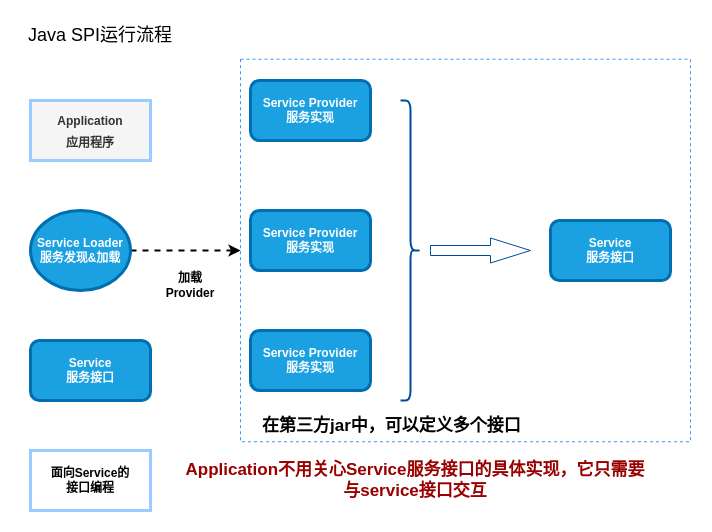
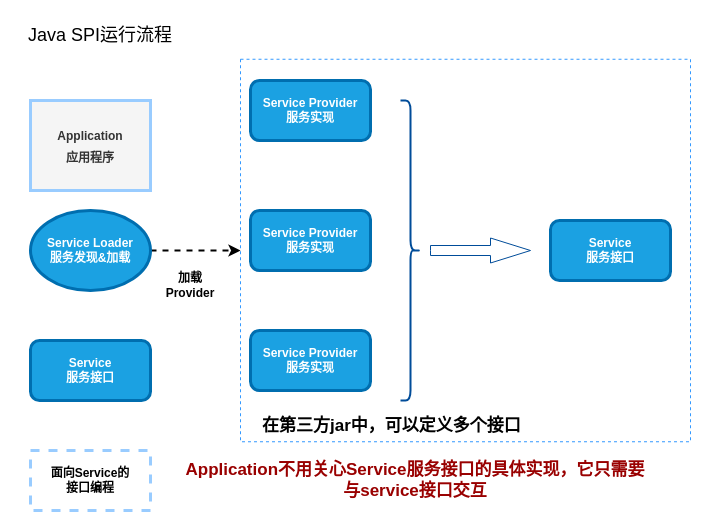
(91, 131) -> (91, 146)
(81, 251) -> (91, 251)
(91, 481) -> (91, 481)
